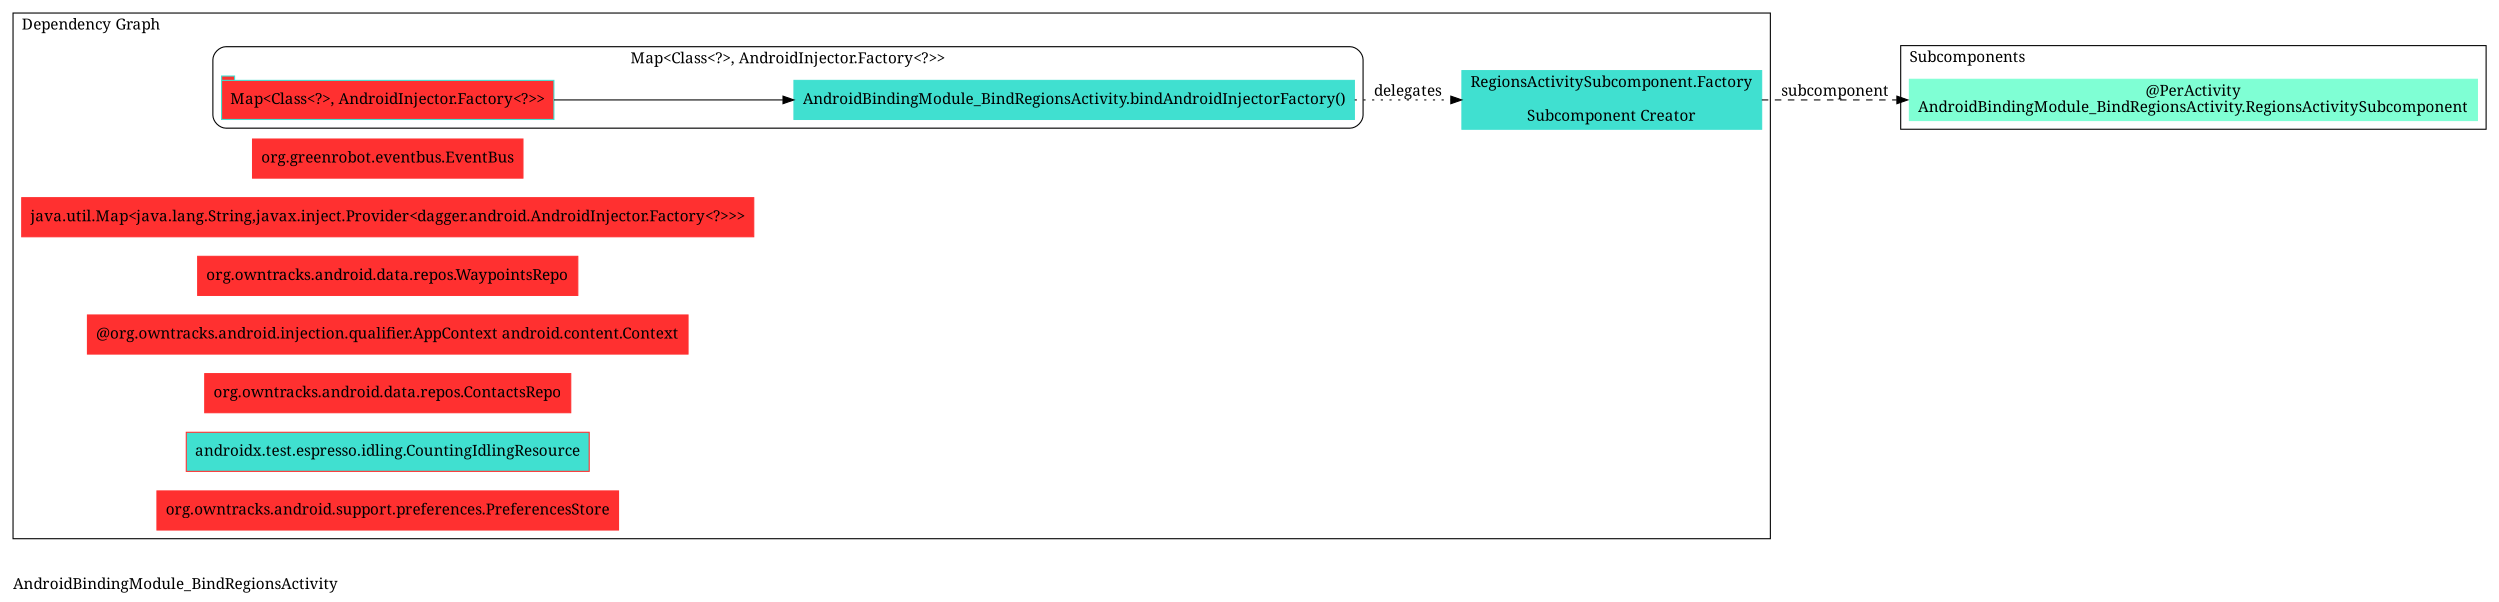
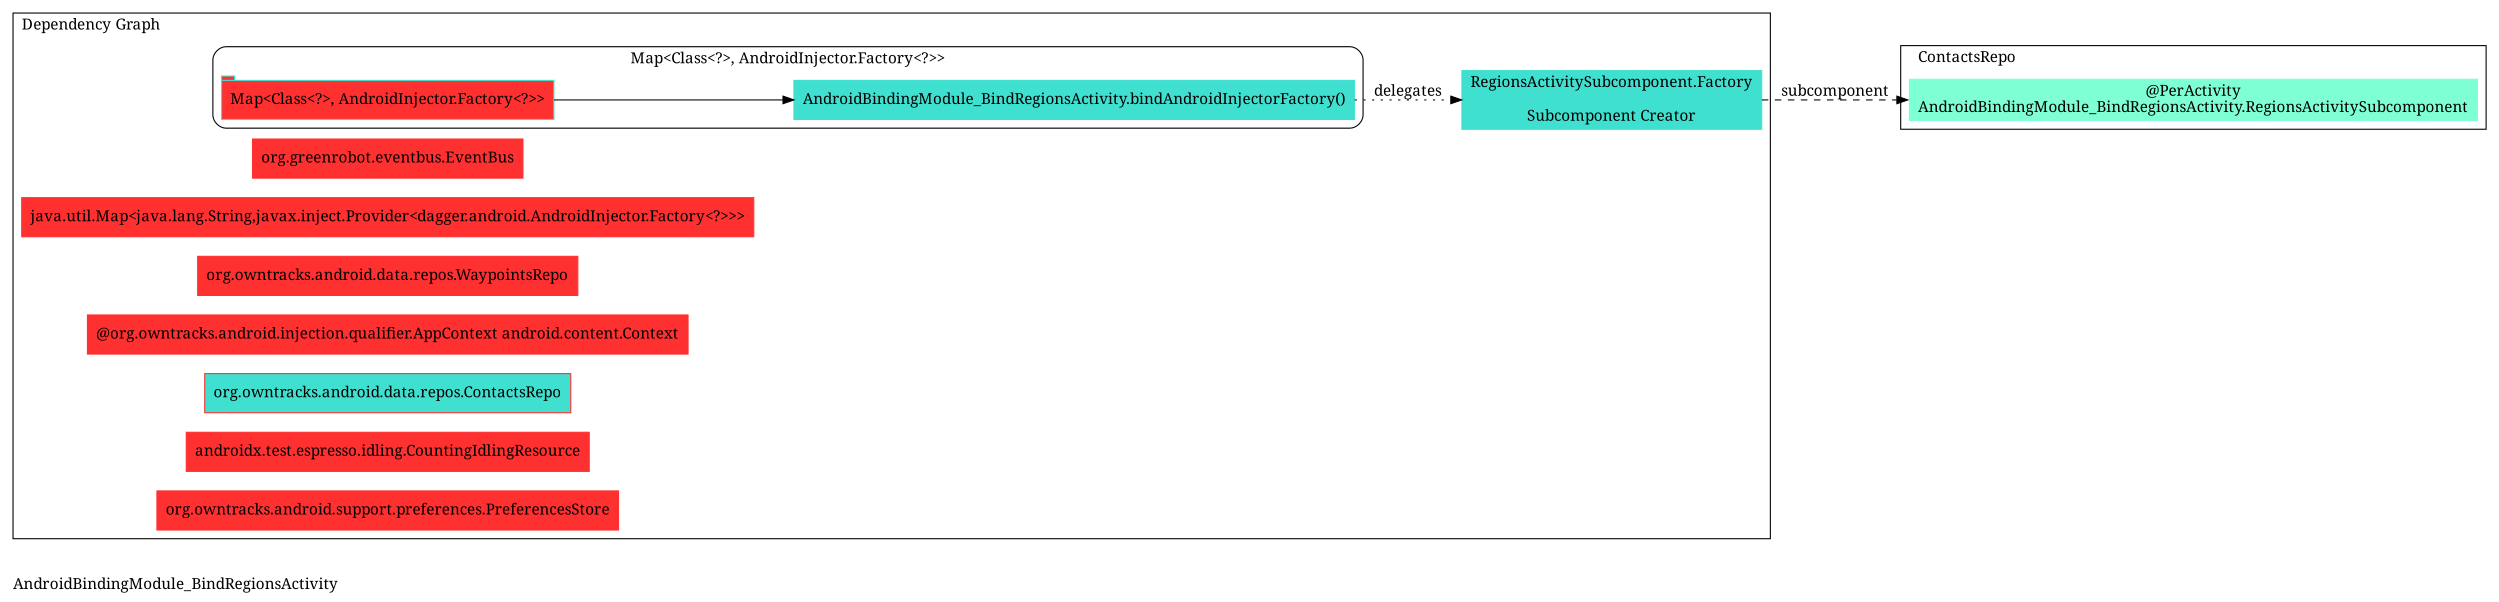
(1967, 58) -> (1967, 58)
(388, 393) -> (388, 393)
(388, 452) -> (388, 452)
